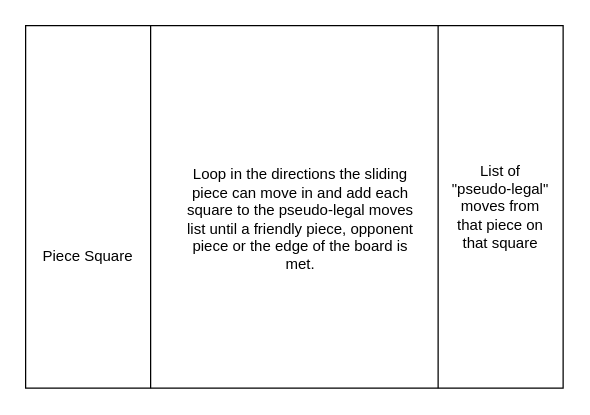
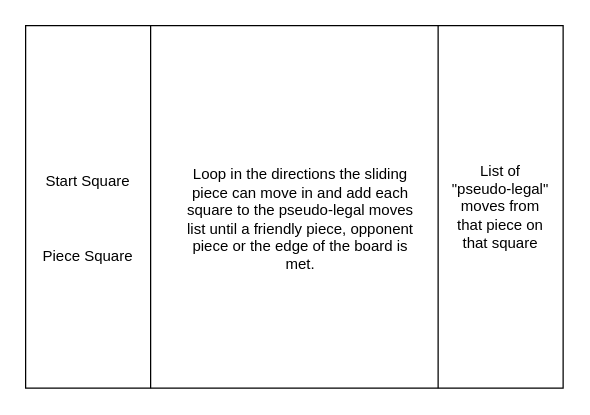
none -> (88, 182)
